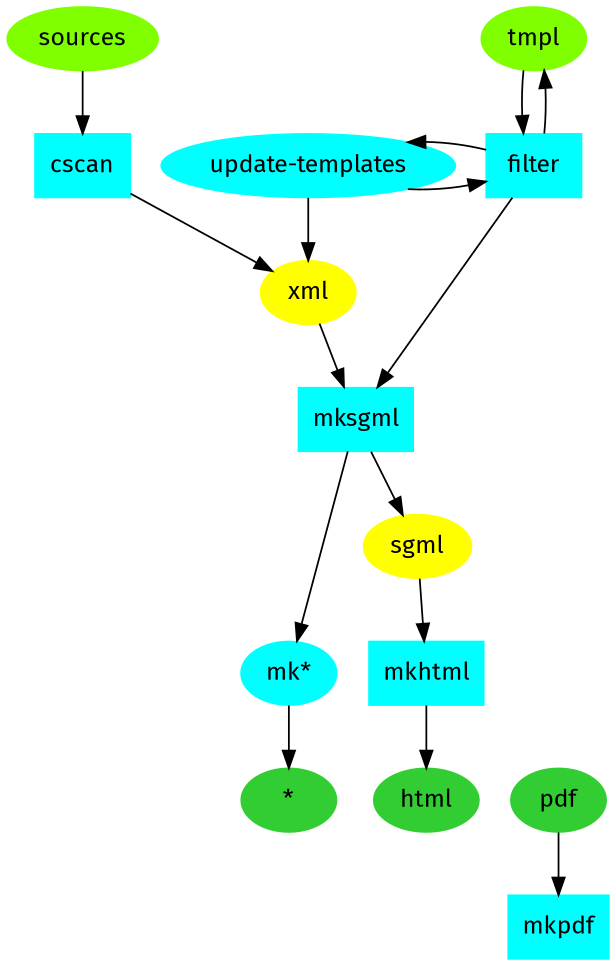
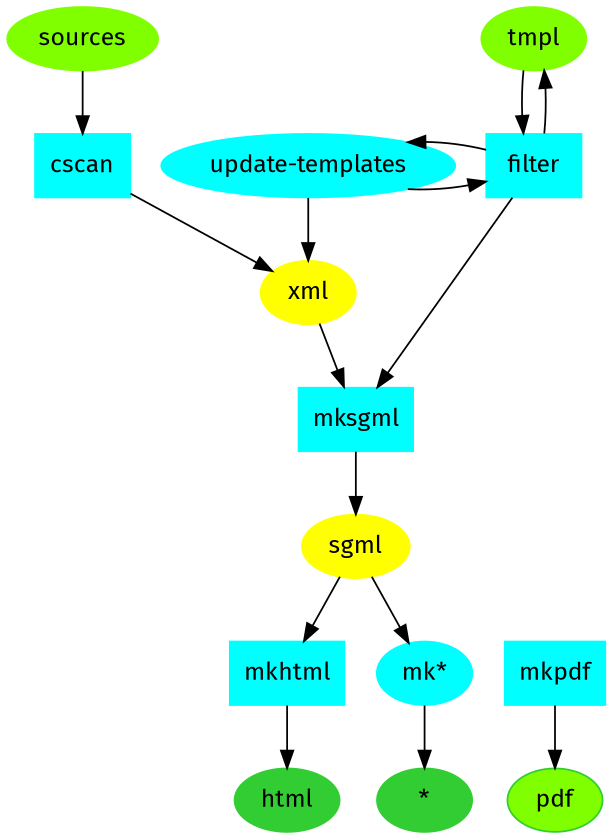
(325, 538) -> (386, 602)
(559, 800) -> (555, 800)
(559, 855) -> (555, 728)
